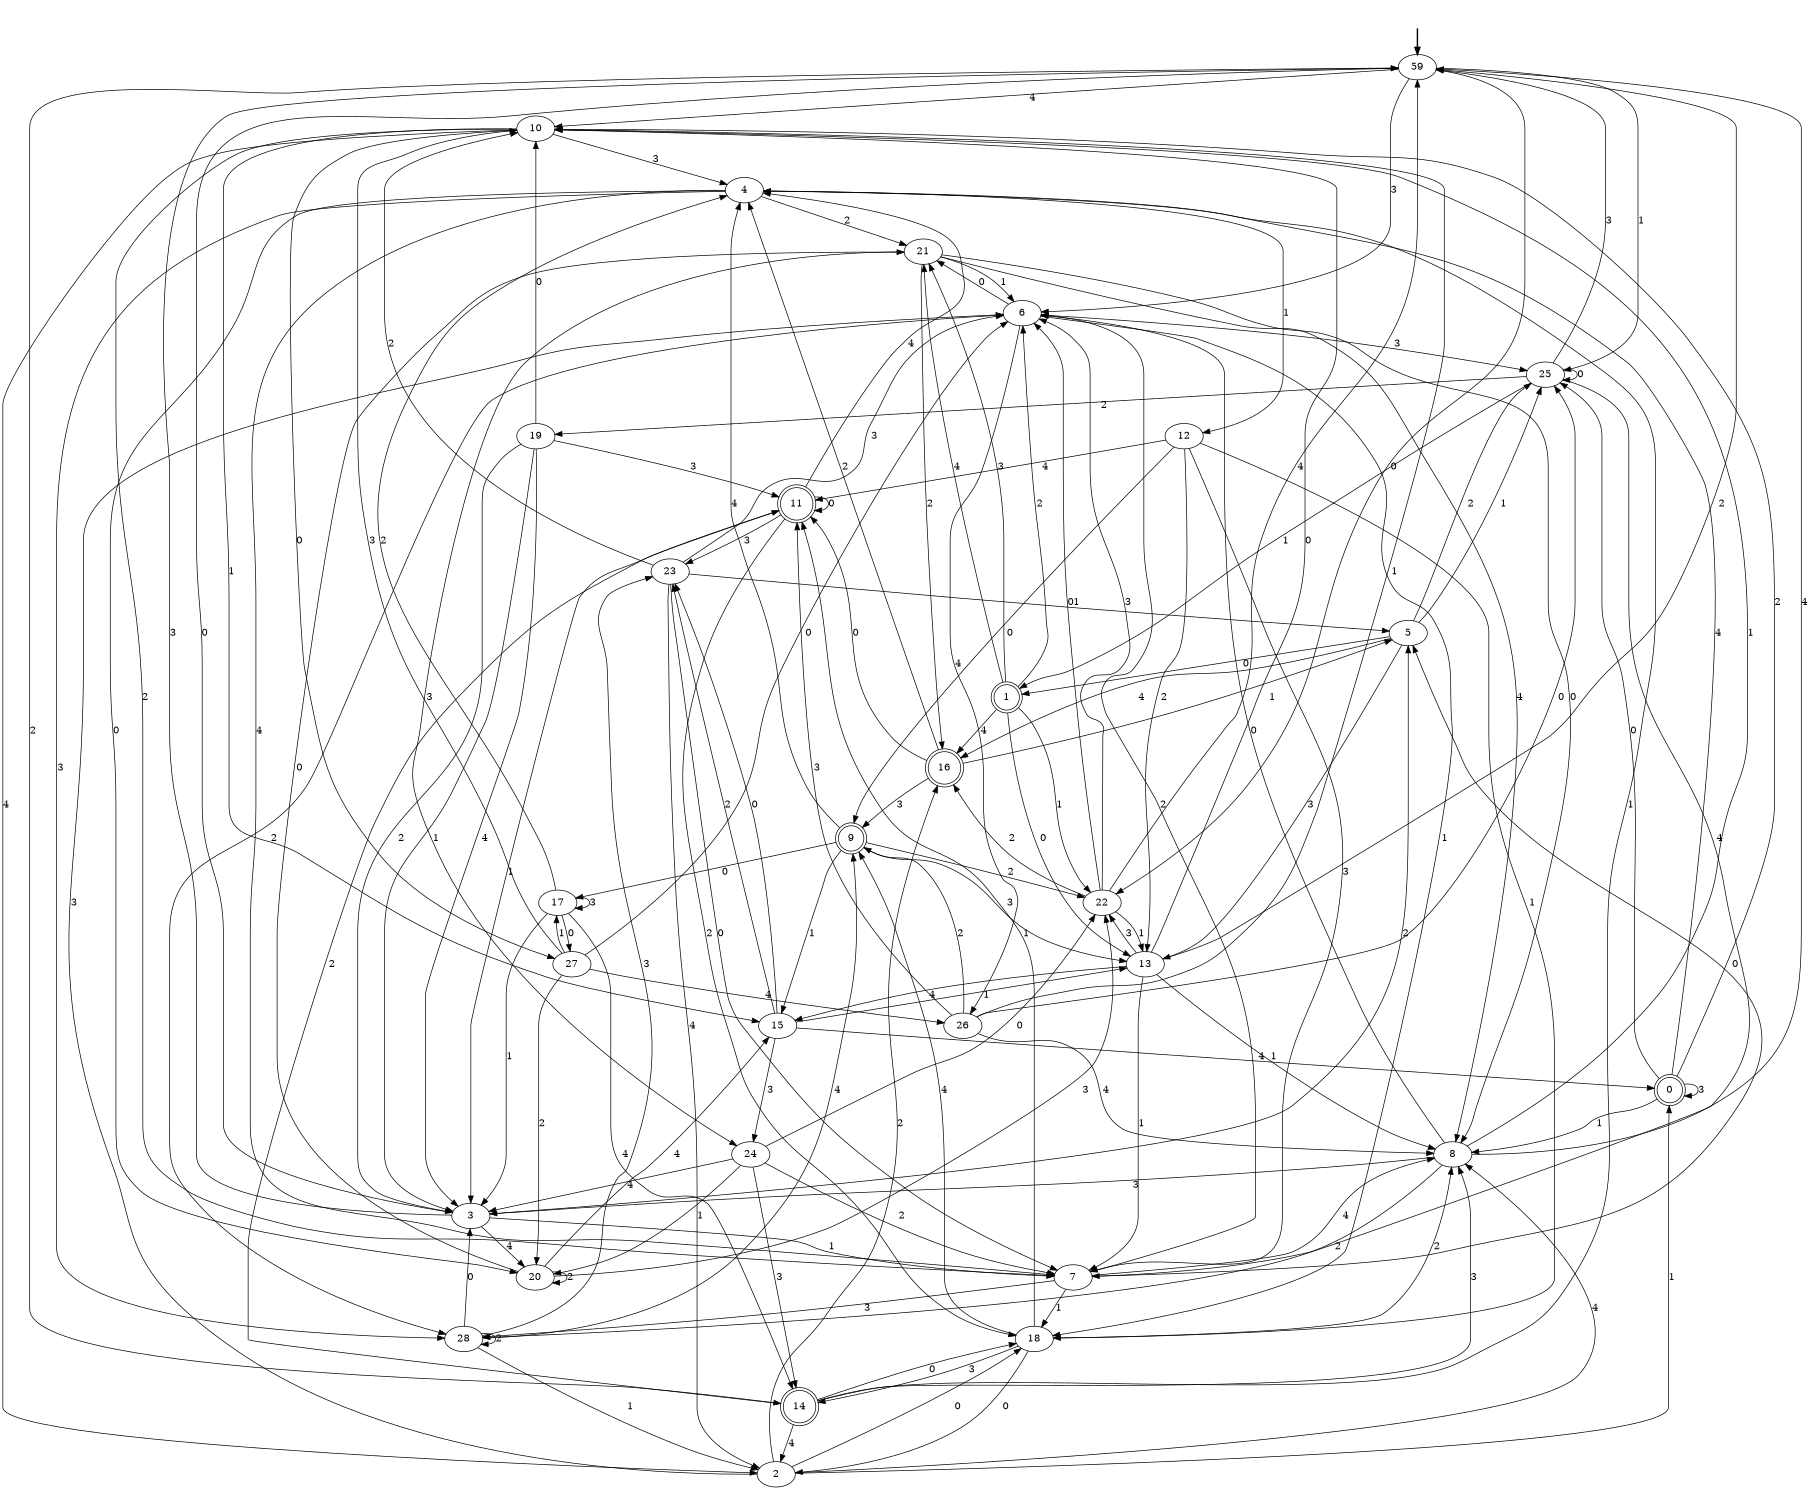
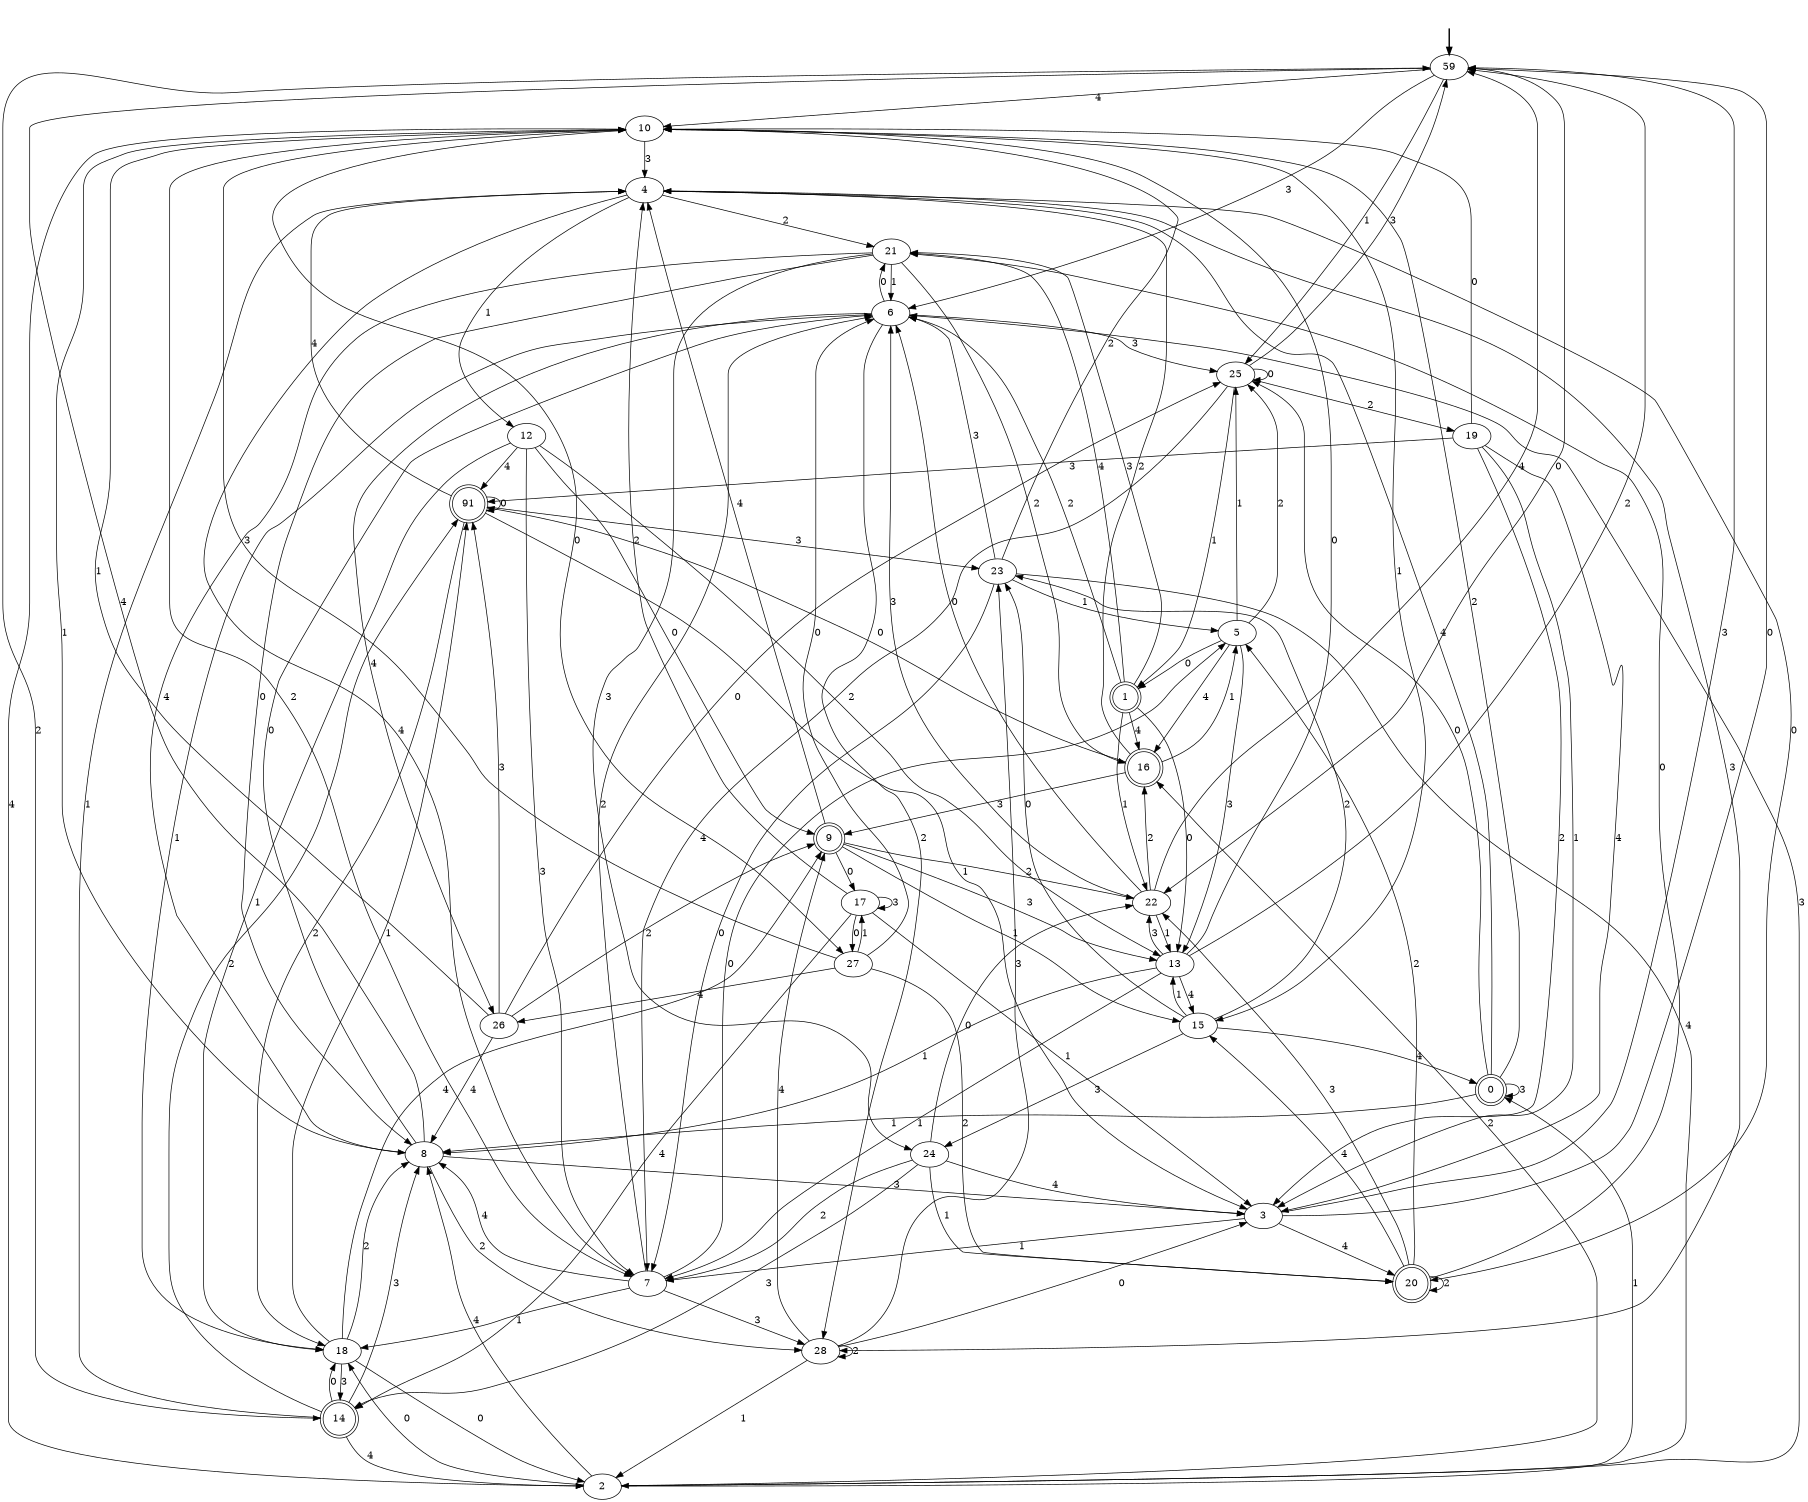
(797, 504) -> (469, 504)
(1105, 1151) -> (1406, 937)
(535, 1277) -> (1412, 1284)
